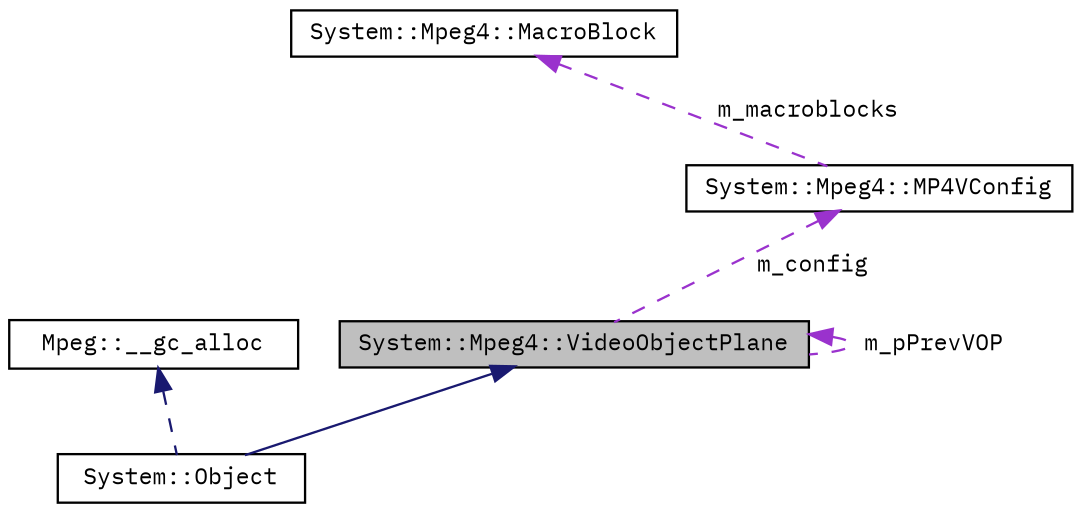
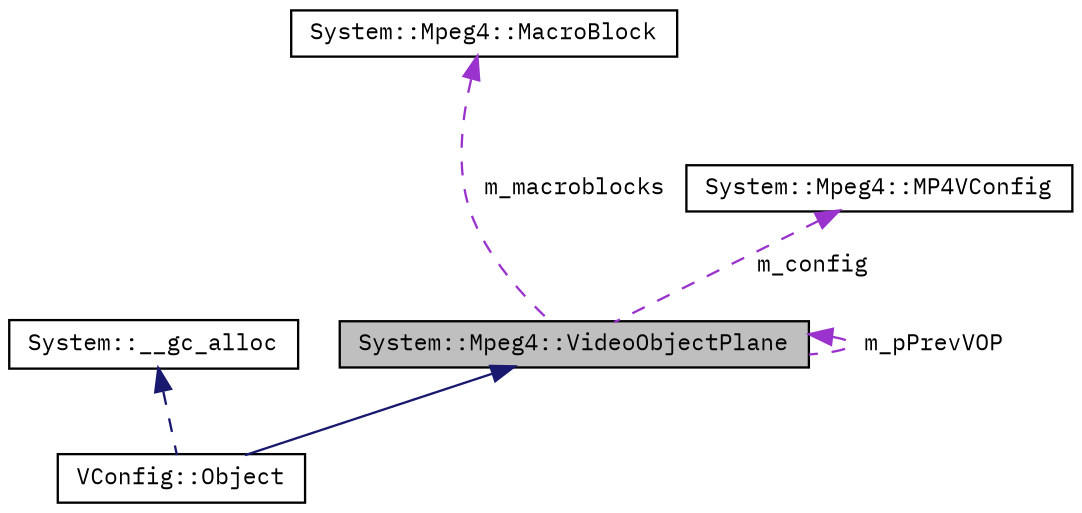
(693, 115) -> (471, 213)
(154, 344) -> (154, 344)
(181, 478) -> (181, 478)
